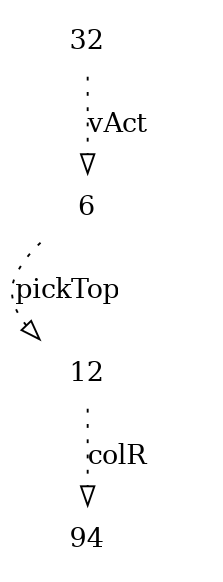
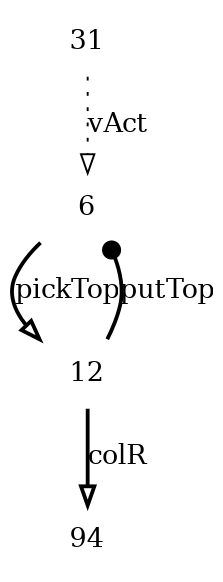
(88, 42) -> (88, 42)
(14, 281) -> (14, 281)
none -> (121, 299)
(88, 447) -> (88, 447)
